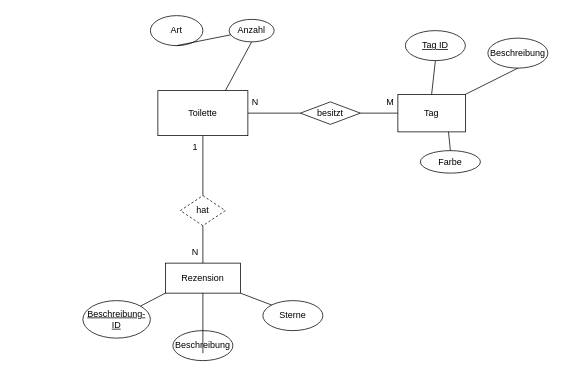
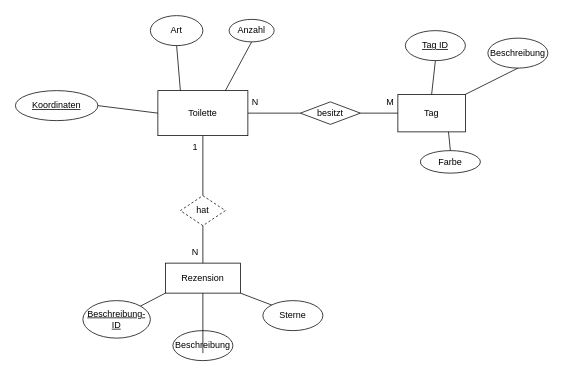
(203, 40) -> (178, 67)
none -> (57, 105)
none -> (128, 109)
